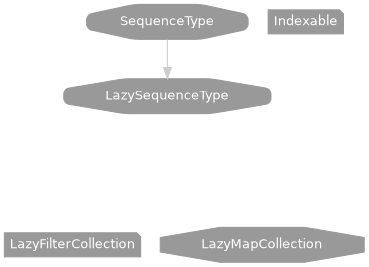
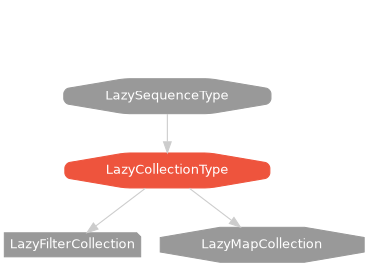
(167, 22) -> none
(306, 22) -> none
none -> (167, 170)
